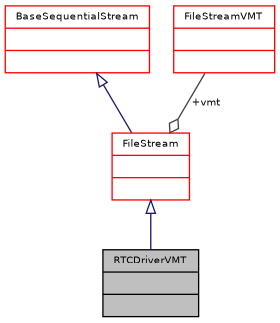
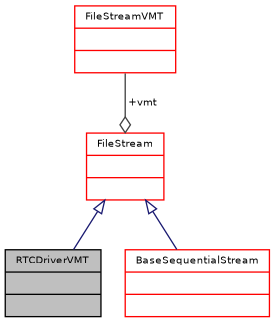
(118, 109) -> (165, 230)
